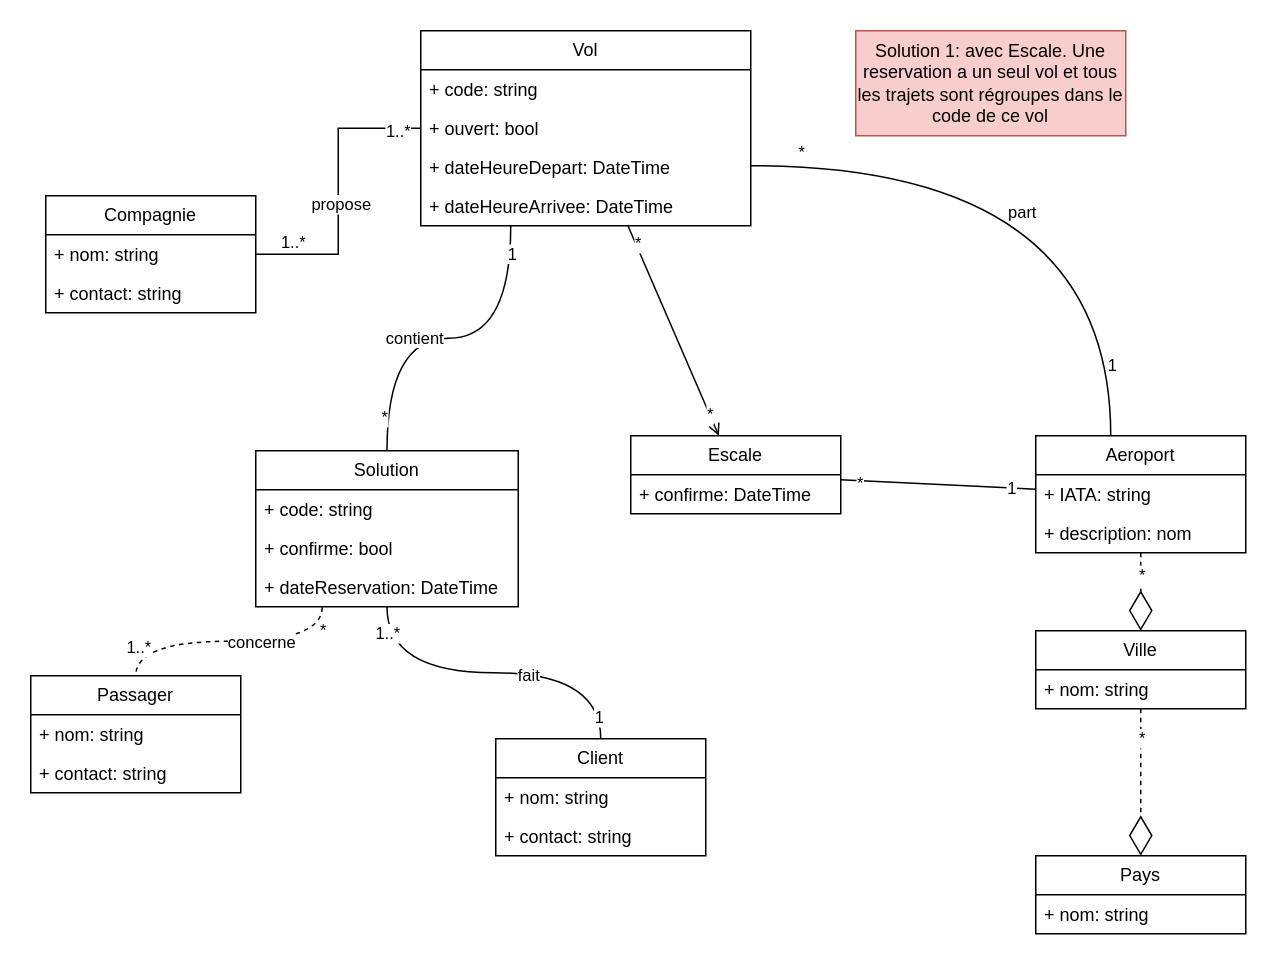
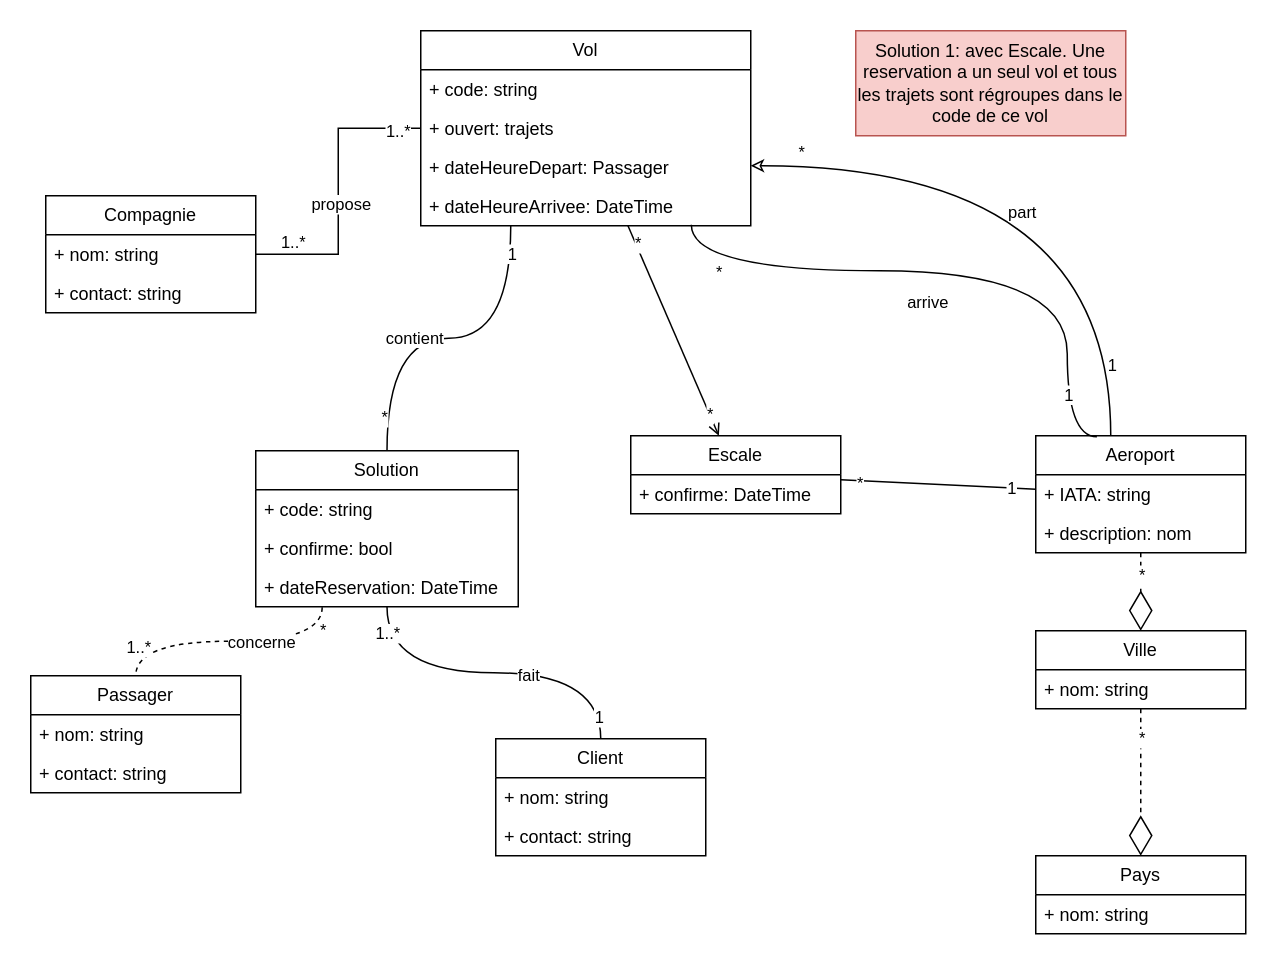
(491, 130) -> (508, 130)
(757, 166) -> (762, 166)
(556, 169) -> (559, 169)
none -> (932, 273)
